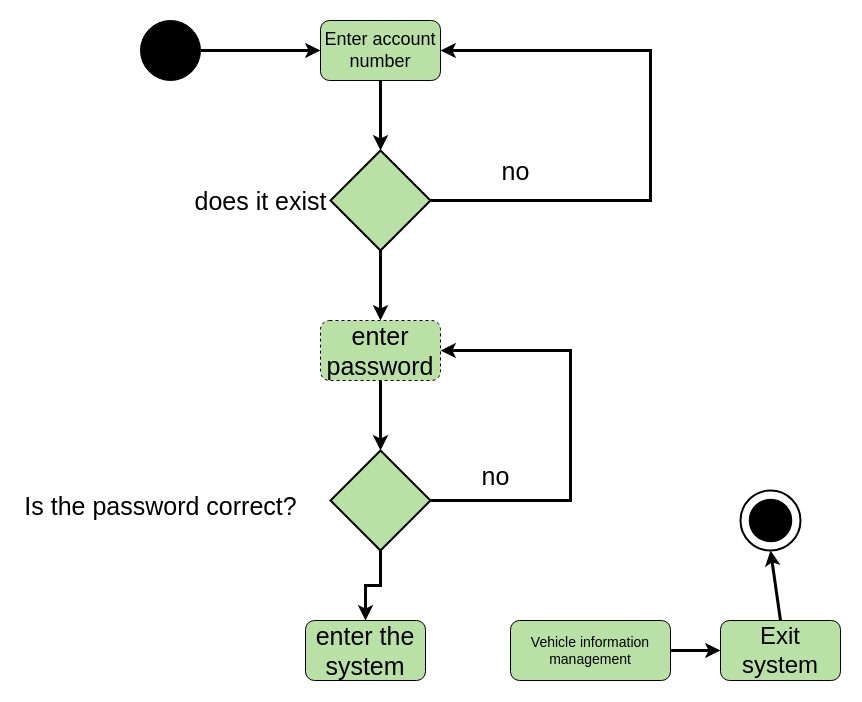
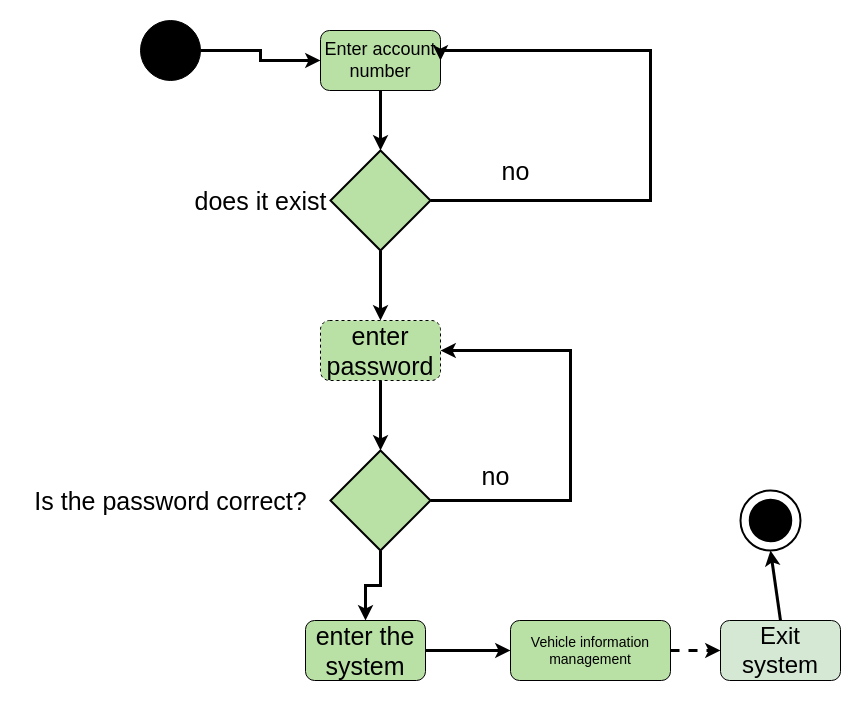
(381, 51) -> (381, 61)
(161, 506) -> (171, 501)
none -> (463, 651)
(689, 651) -> (689, 651)
(781, 651) -> (781, 651)
